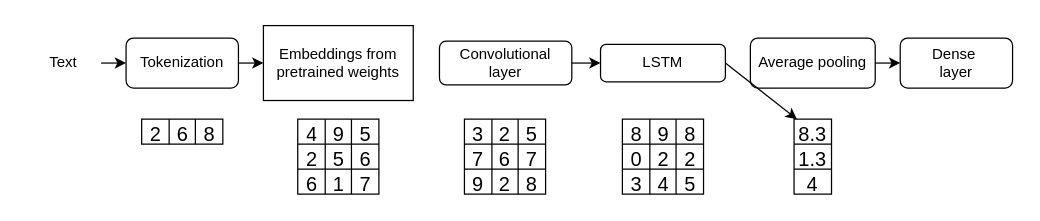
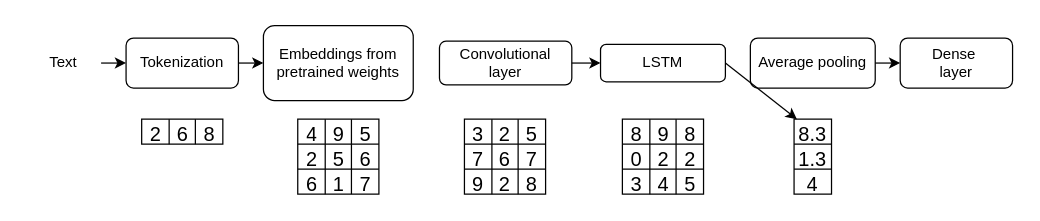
(338, 63) -> (338, 63)
